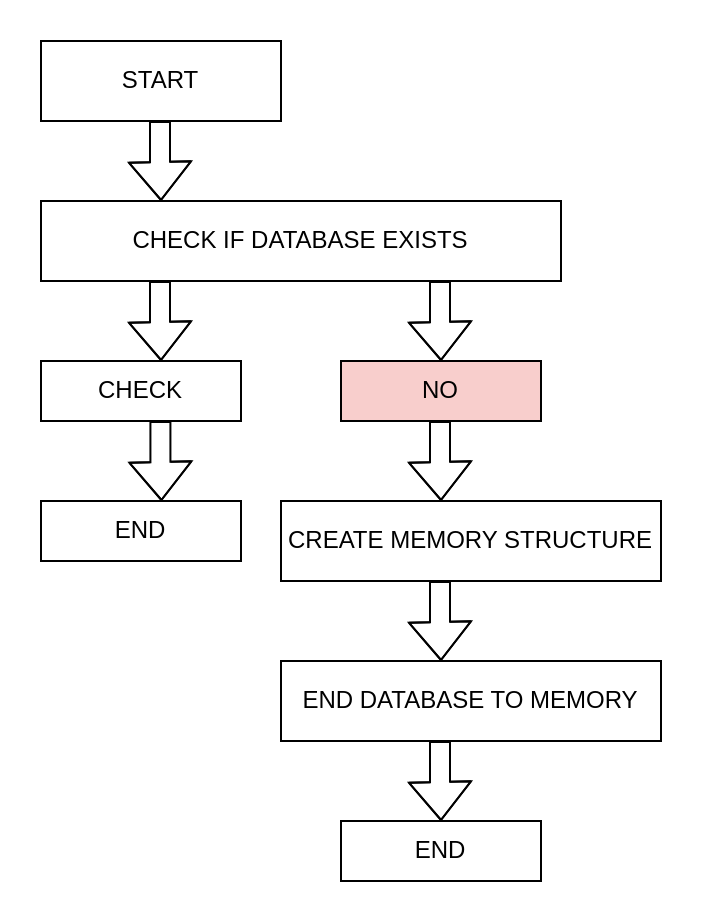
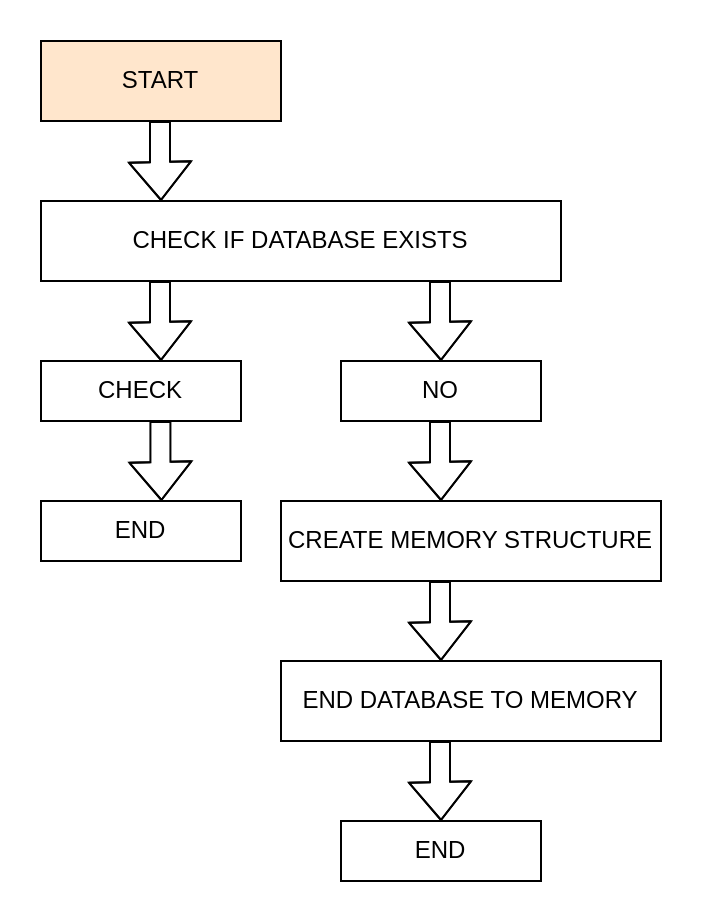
(161, 81) -> (161, 81)
(441, 391) -> (441, 391)
